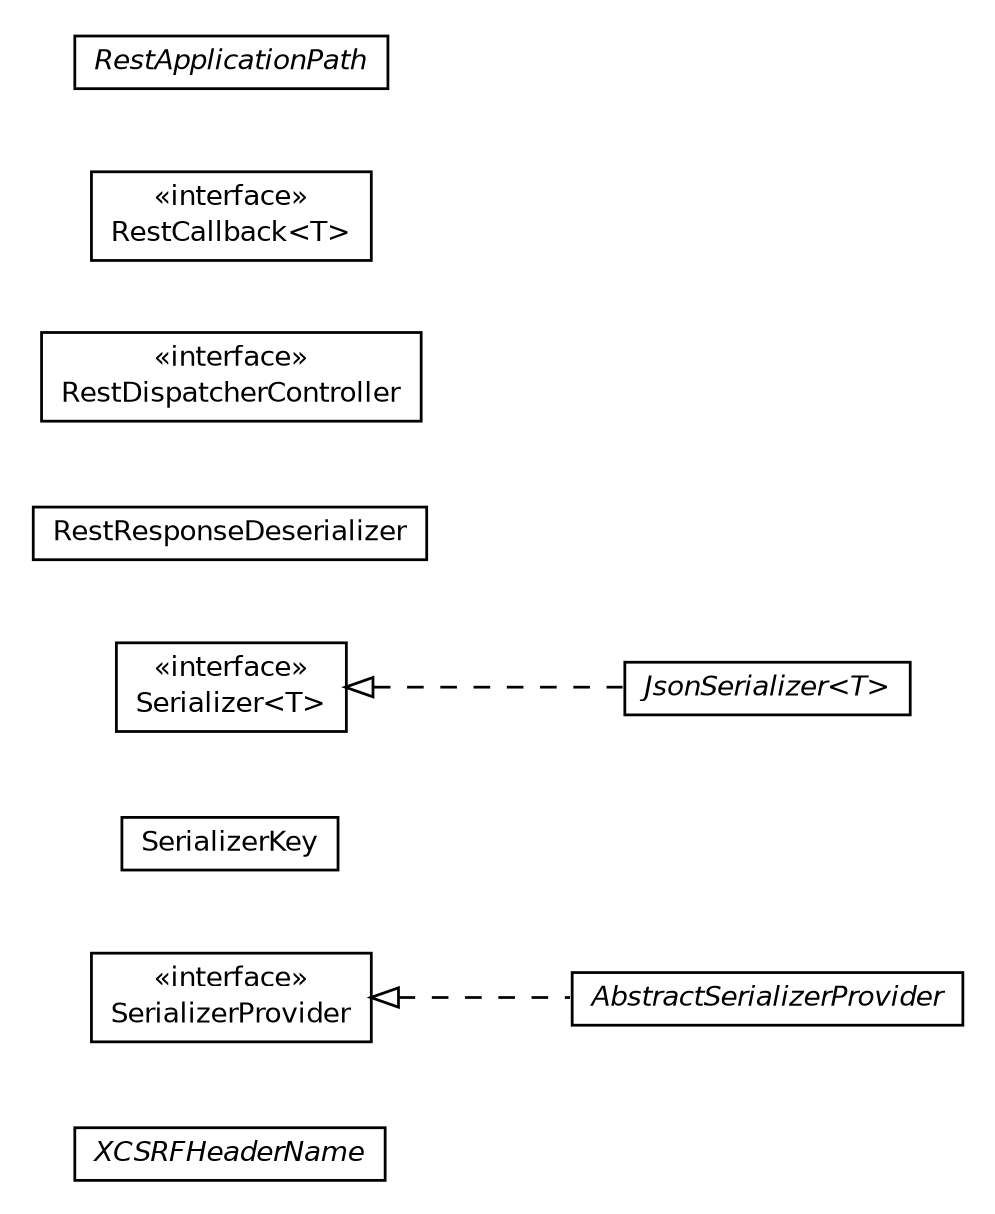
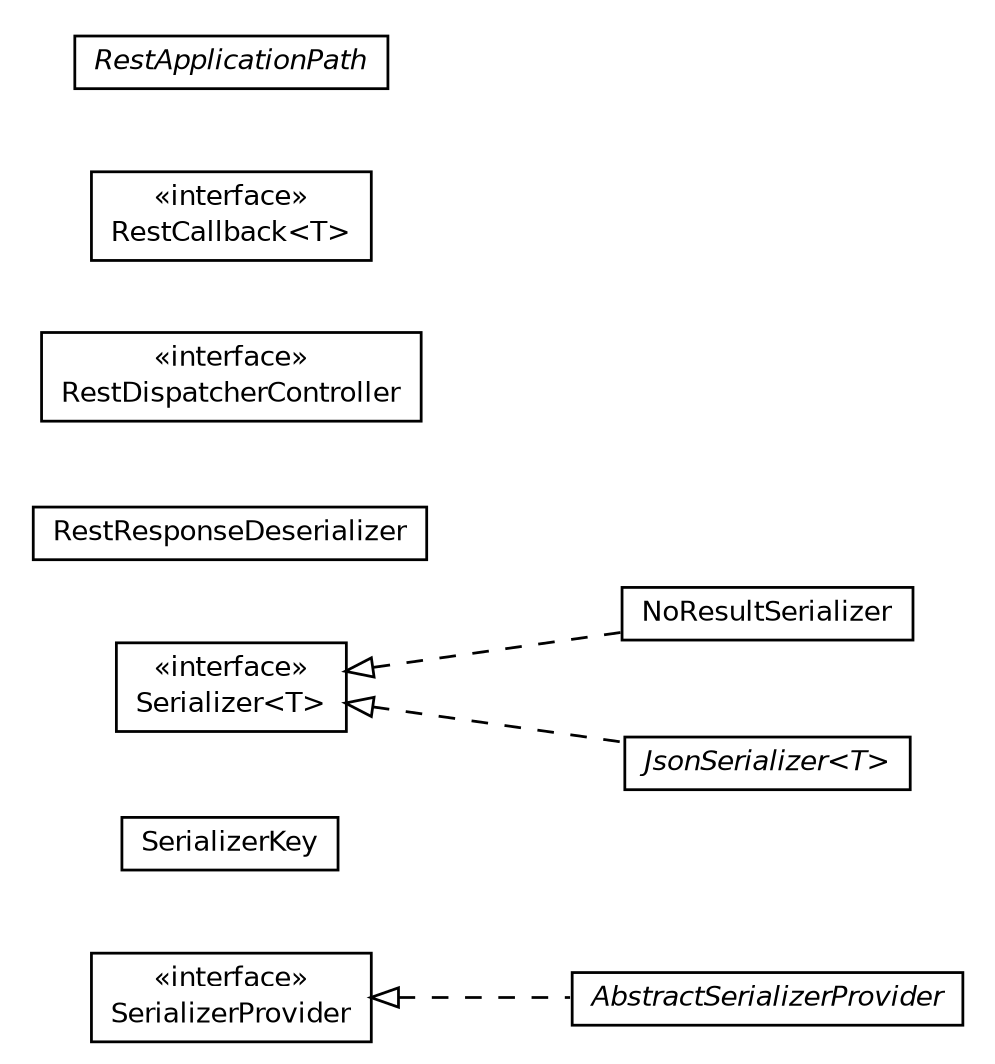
none -> (766, 612)
(230, 1153) -> none
